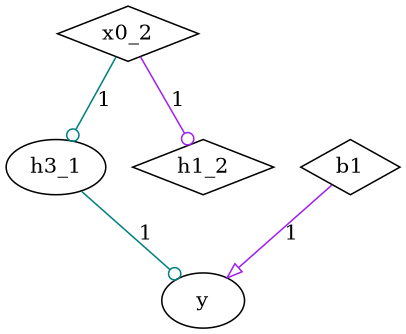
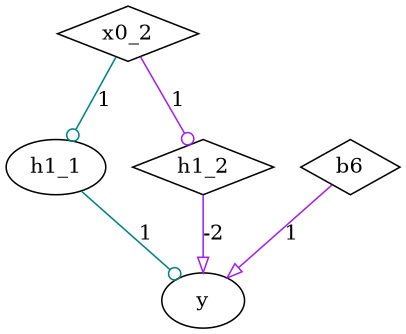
(56, 167) -> (56, 167)
(350, 167) -> (350, 167)
none -> (203, 226)
